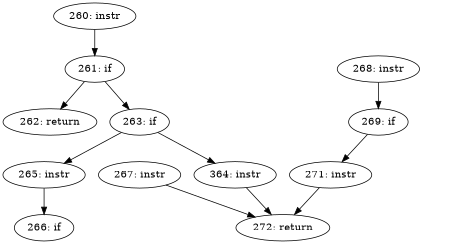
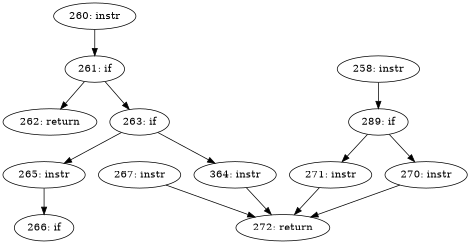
(378, 69) -> (378, 69)
(378, 122) -> (378, 122)
none -> (426, 175)
